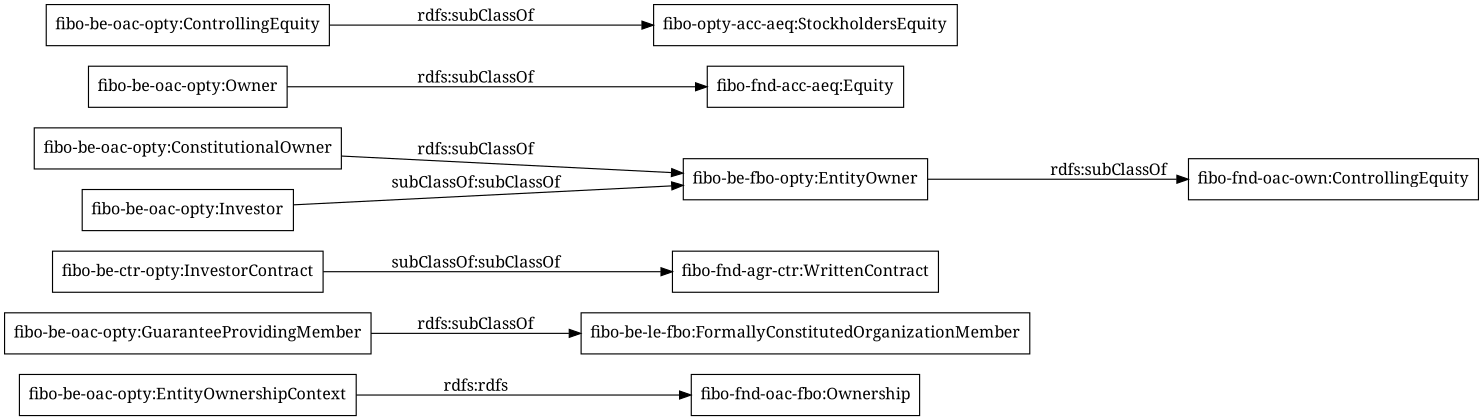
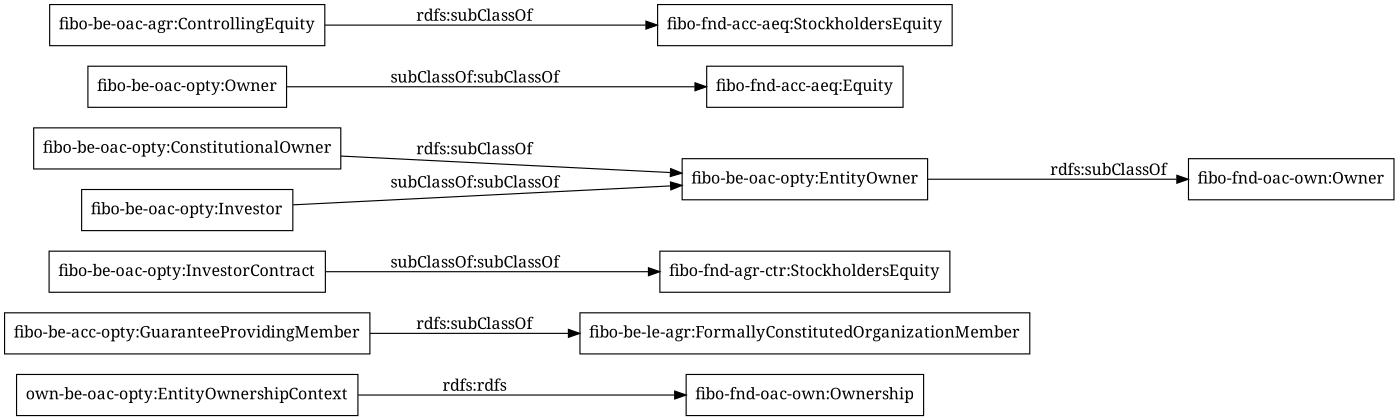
(188, 25) -> (187, 25)
(805, 25) -> (805, 25)
(476, 78) -> (475, 78)
(805, 179) -> (805, 179)
(1333, 179) -> (1291, 179)
(188, 272) -> (187, 272)
(805, 272) -> (805, 272)
(188, 333) -> (187, 333)
(805, 333) -> (805, 333)
(188, 395) -> (187, 395)
(805, 395) -> (805, 395)
